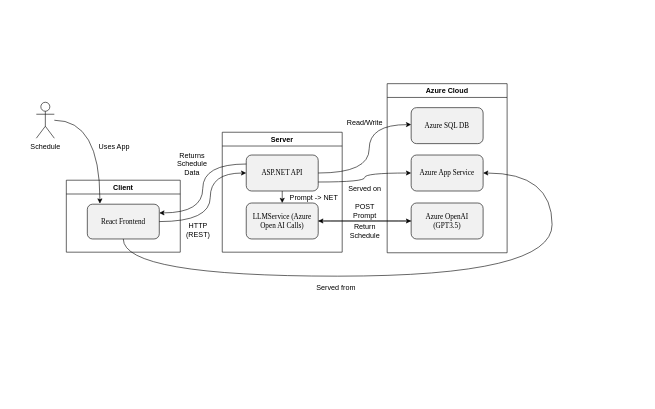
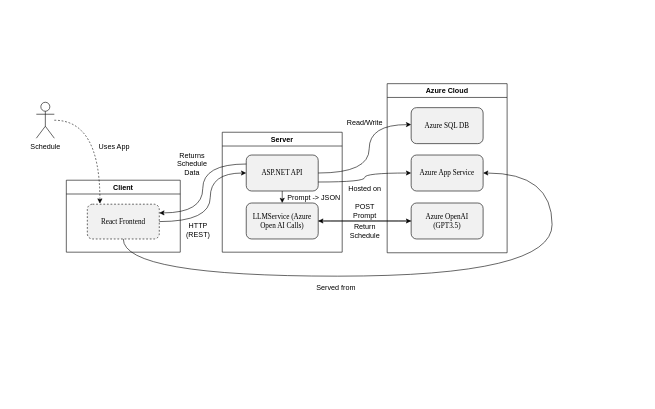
(93, 149) -> (93, 149)
(365, 189) -> (365, 189)
(314, 198) -> (314, 198)
(123, 222) -> (123, 222)
